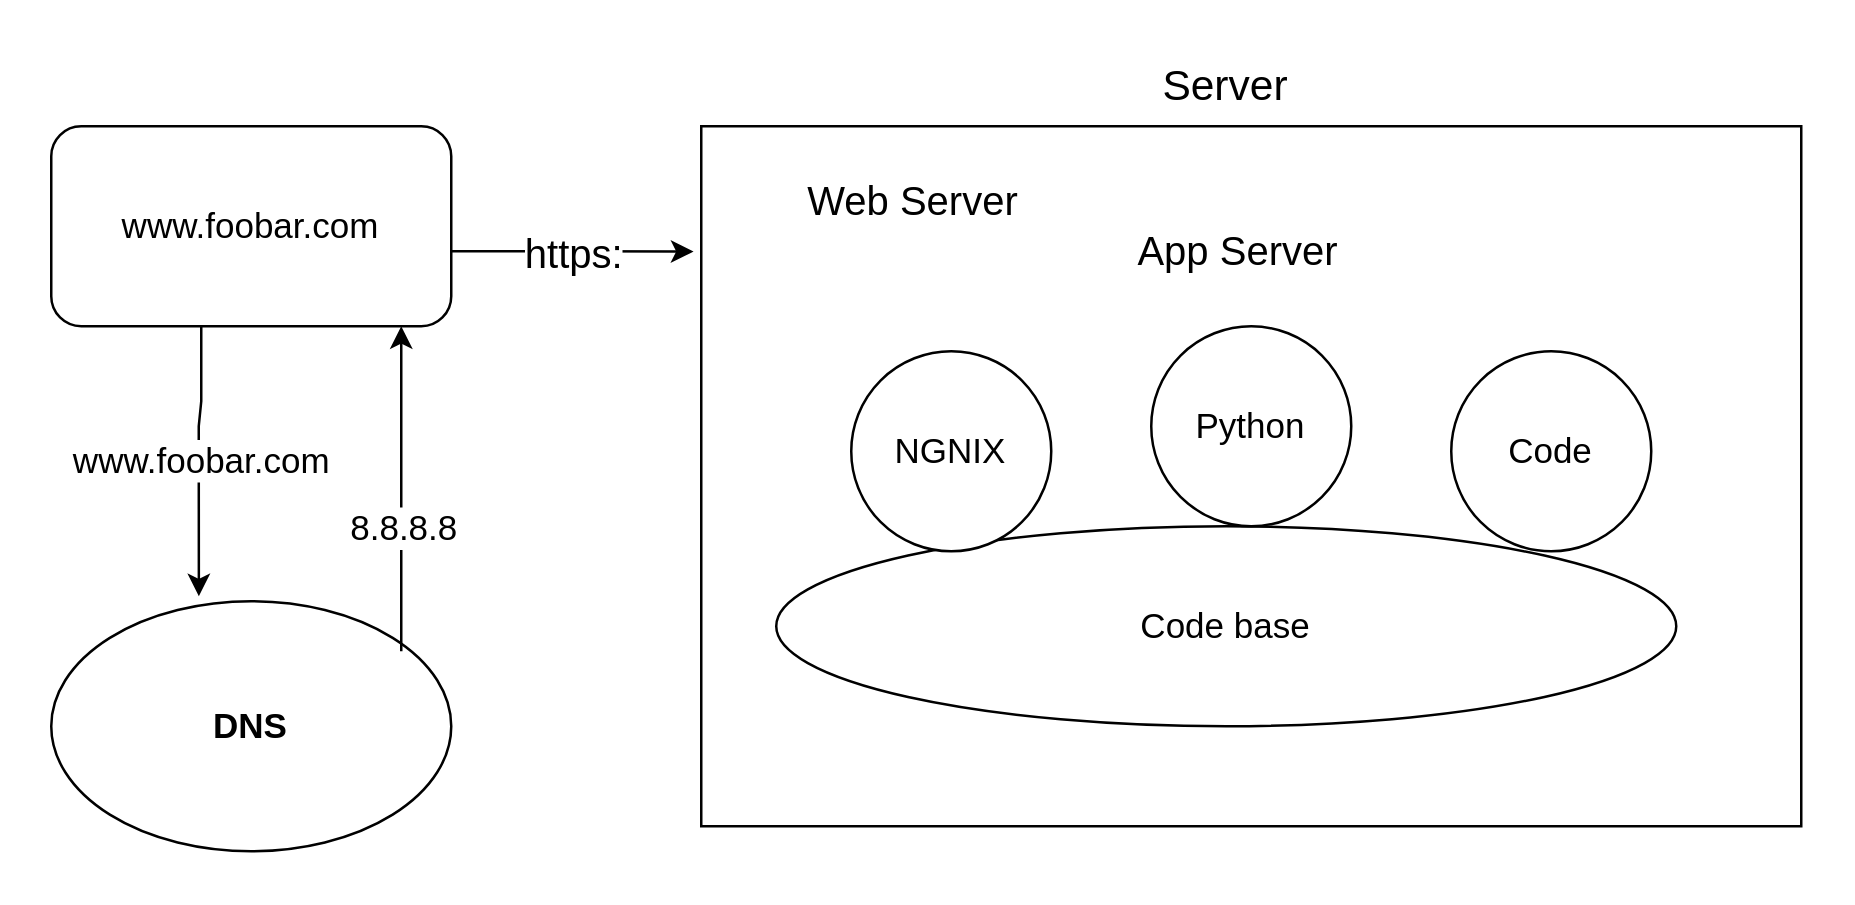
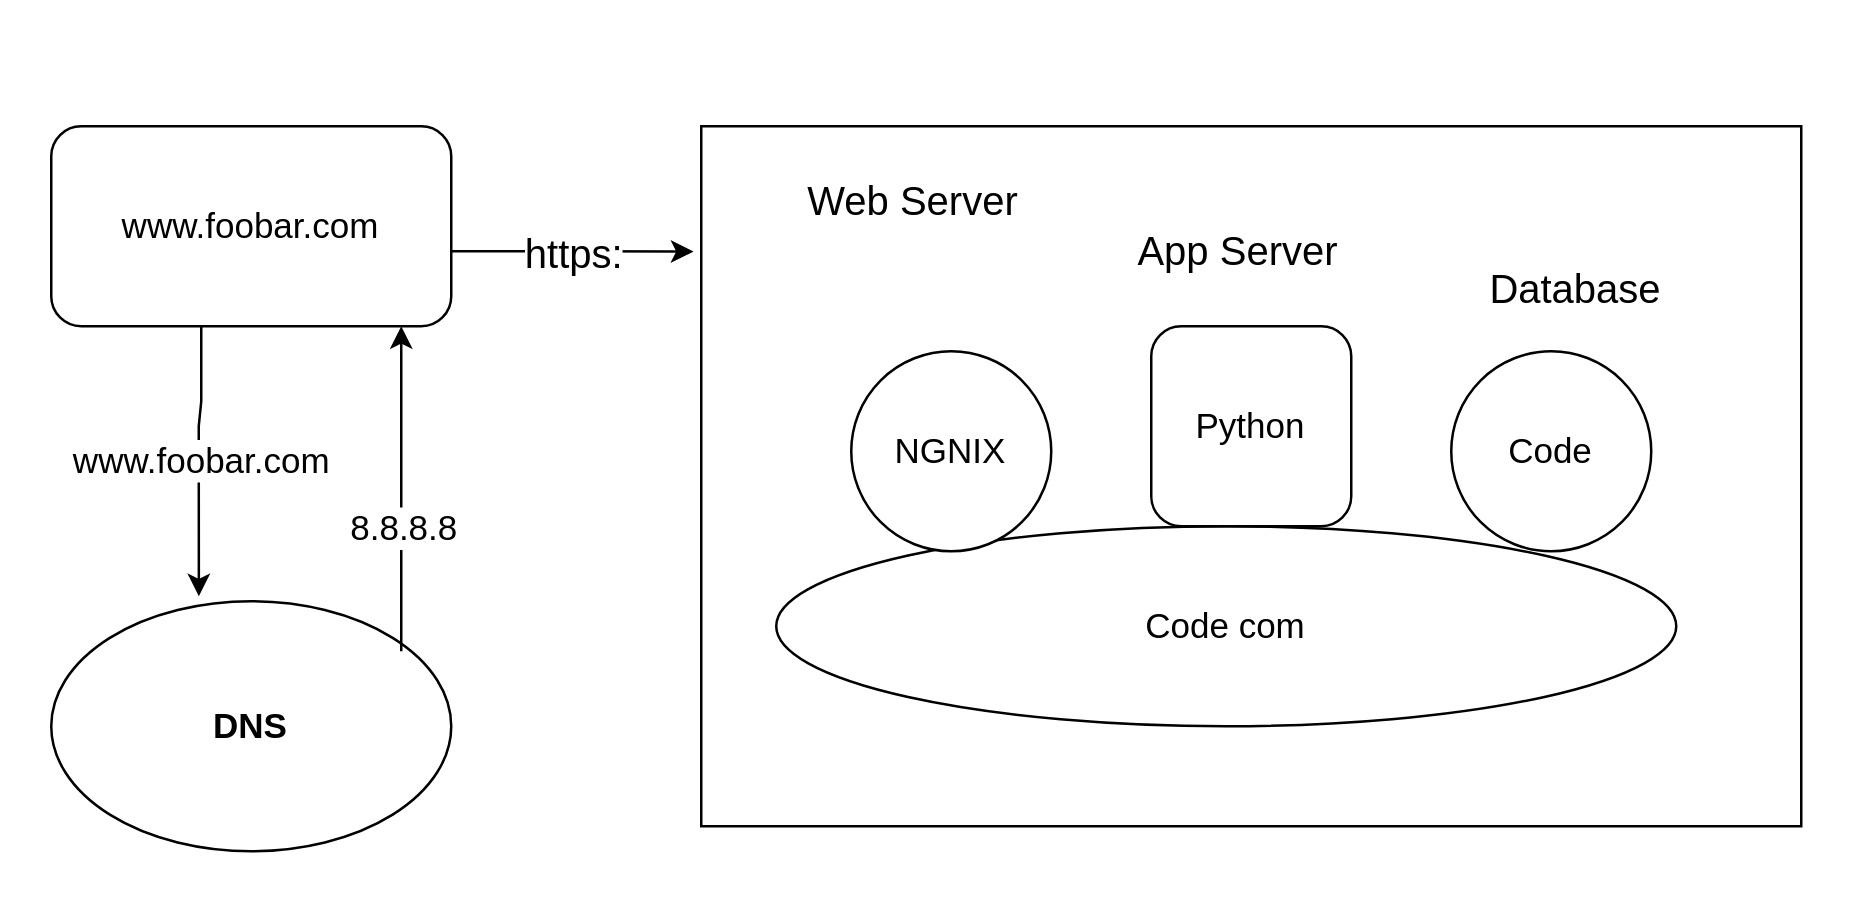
(1226, 89) -> none
none -> (1576, 289)
(1251, 426) -> (1251, 426)
(1226, 626) -> (1226, 626)
